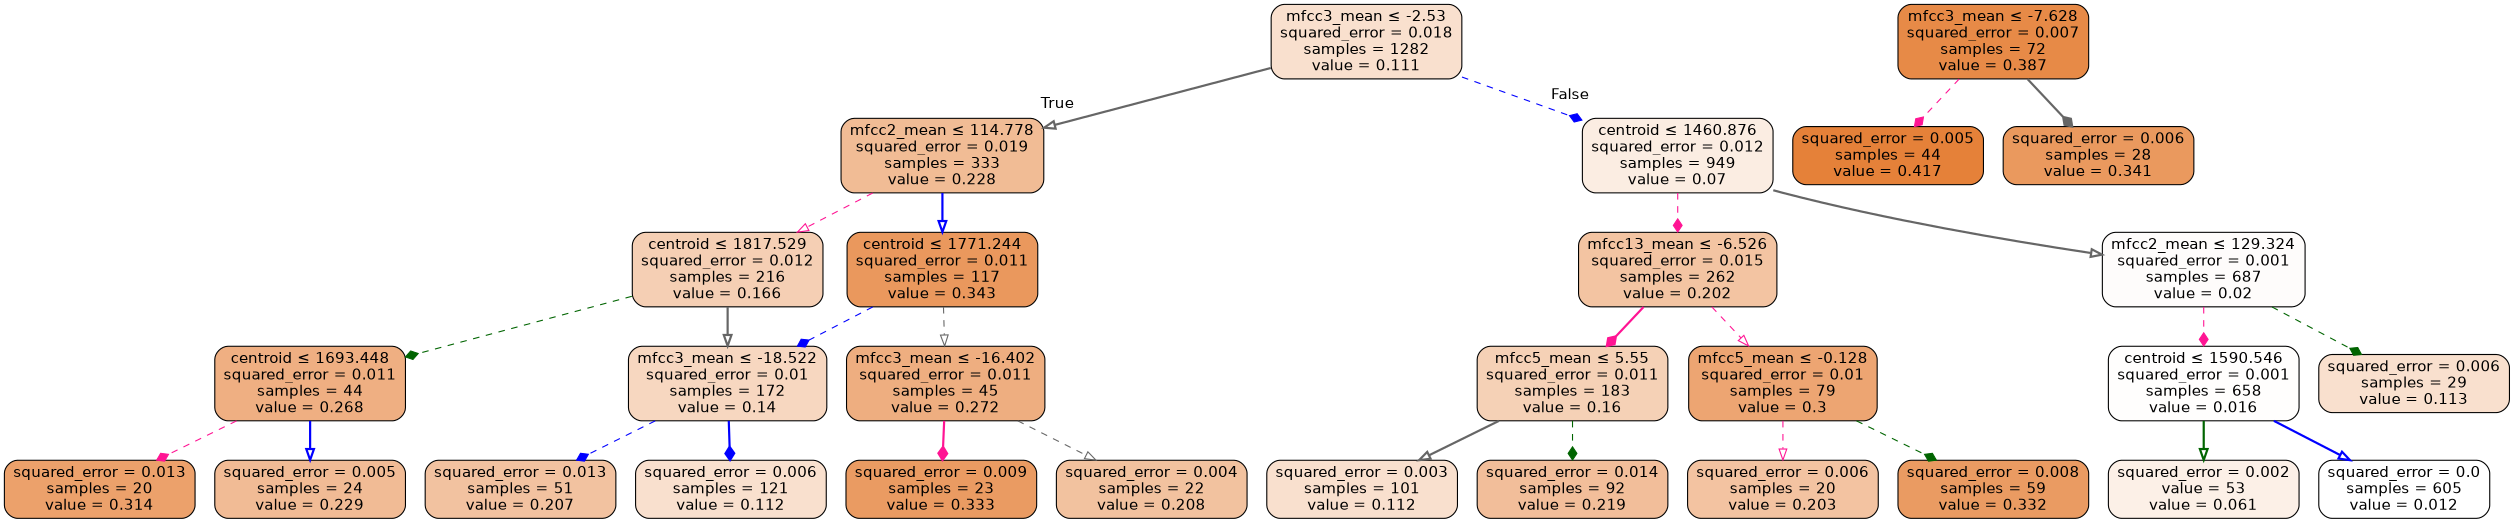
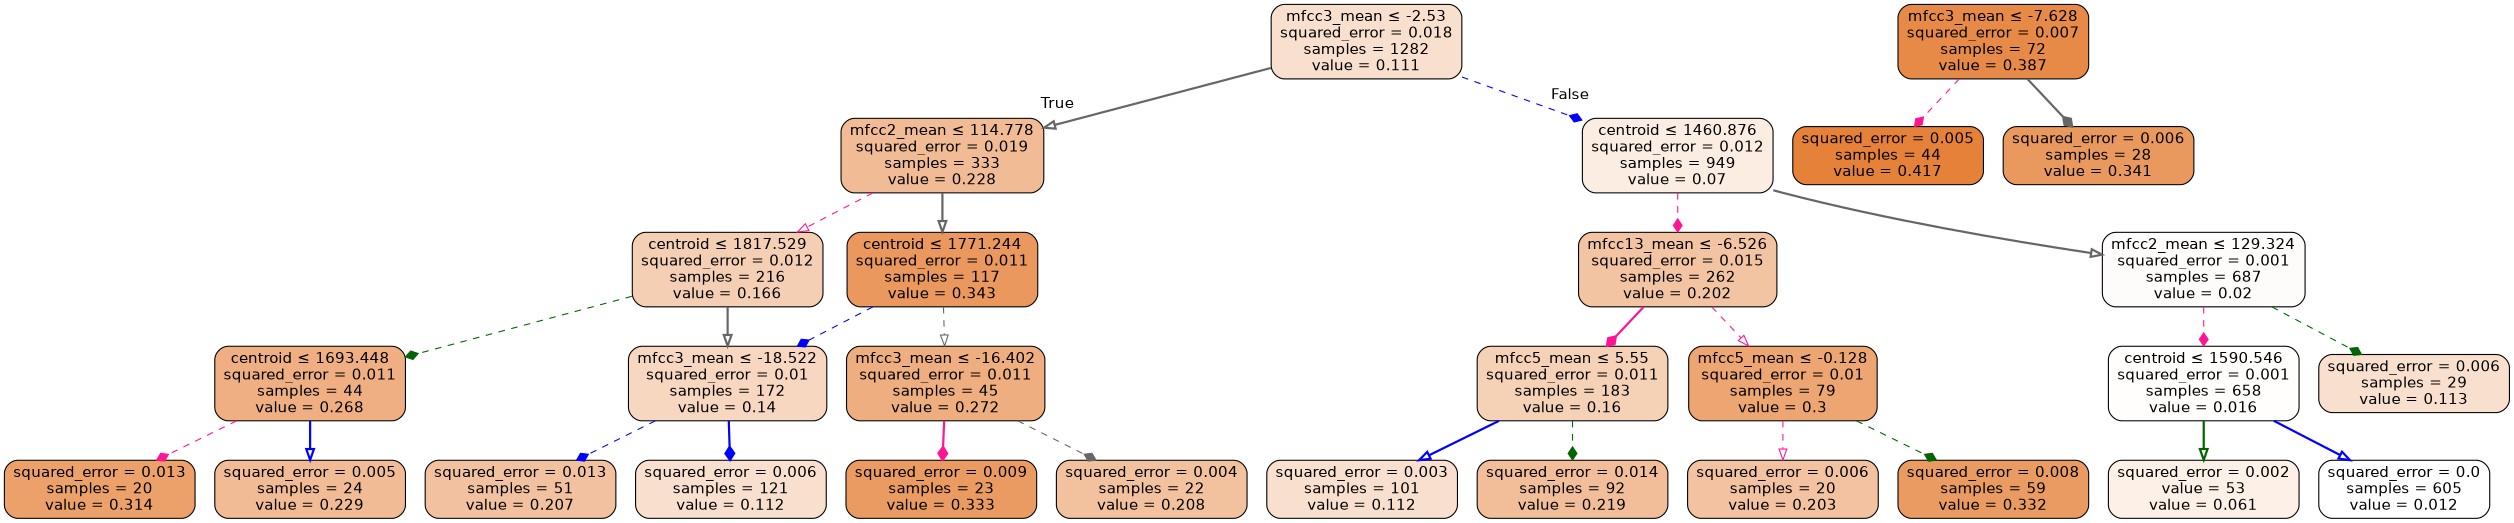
(942, 207) -> (942, 207)
(1052, 438) -> (1051, 438)
(1464, 438) -> (1464, 438)
